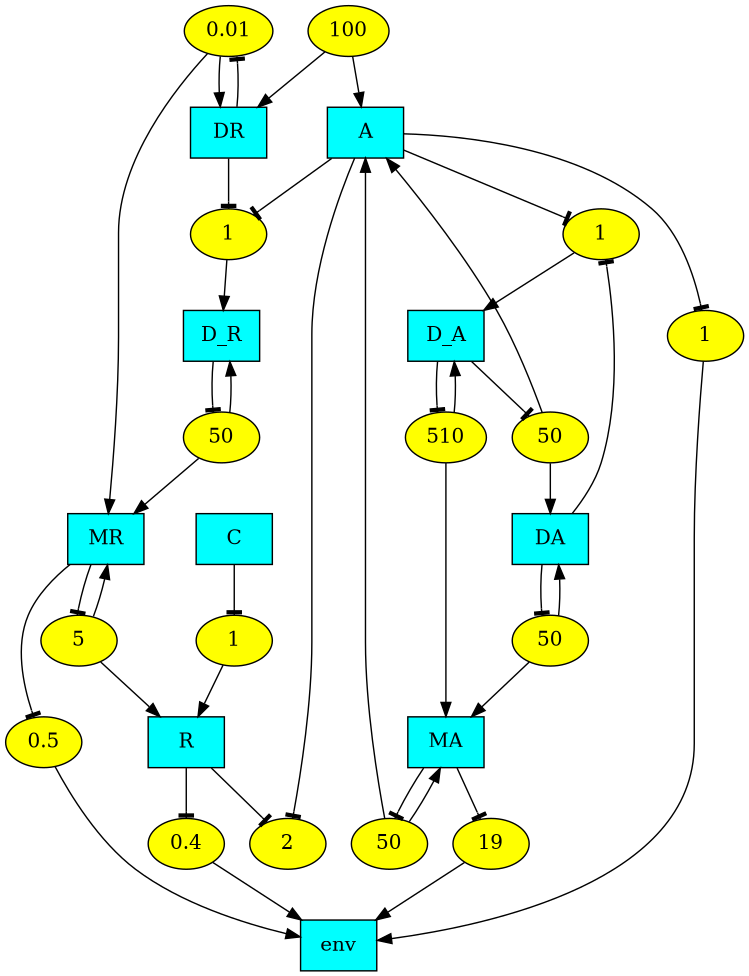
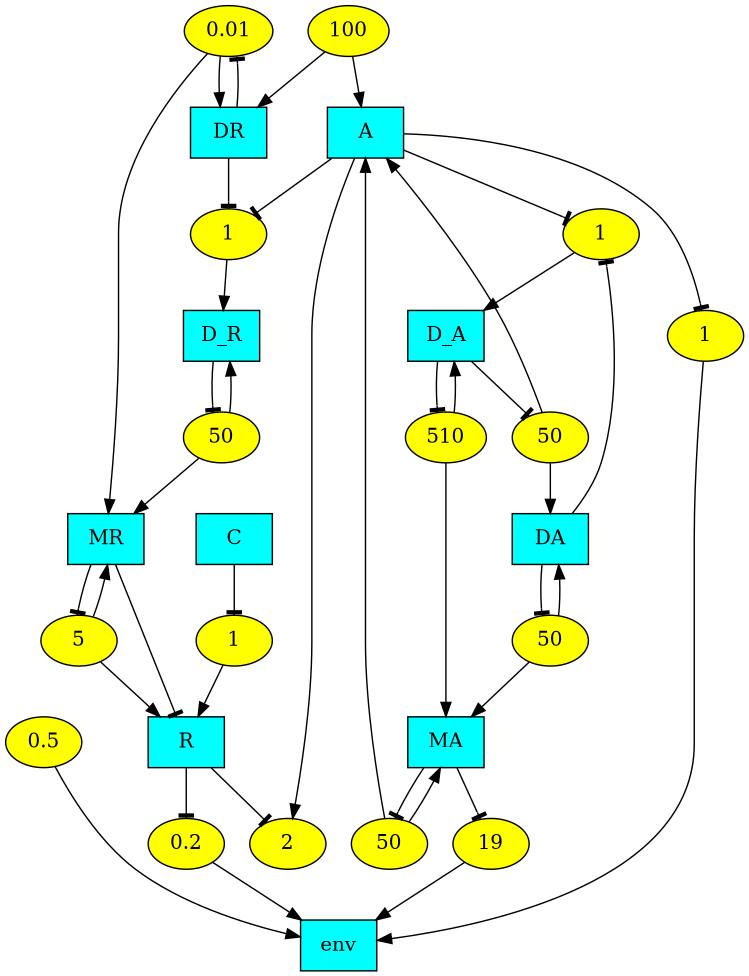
(312, 482) -> (312, 482)
(24, 630) -> (145, 637)
(186, 844) -> (186, 844)
